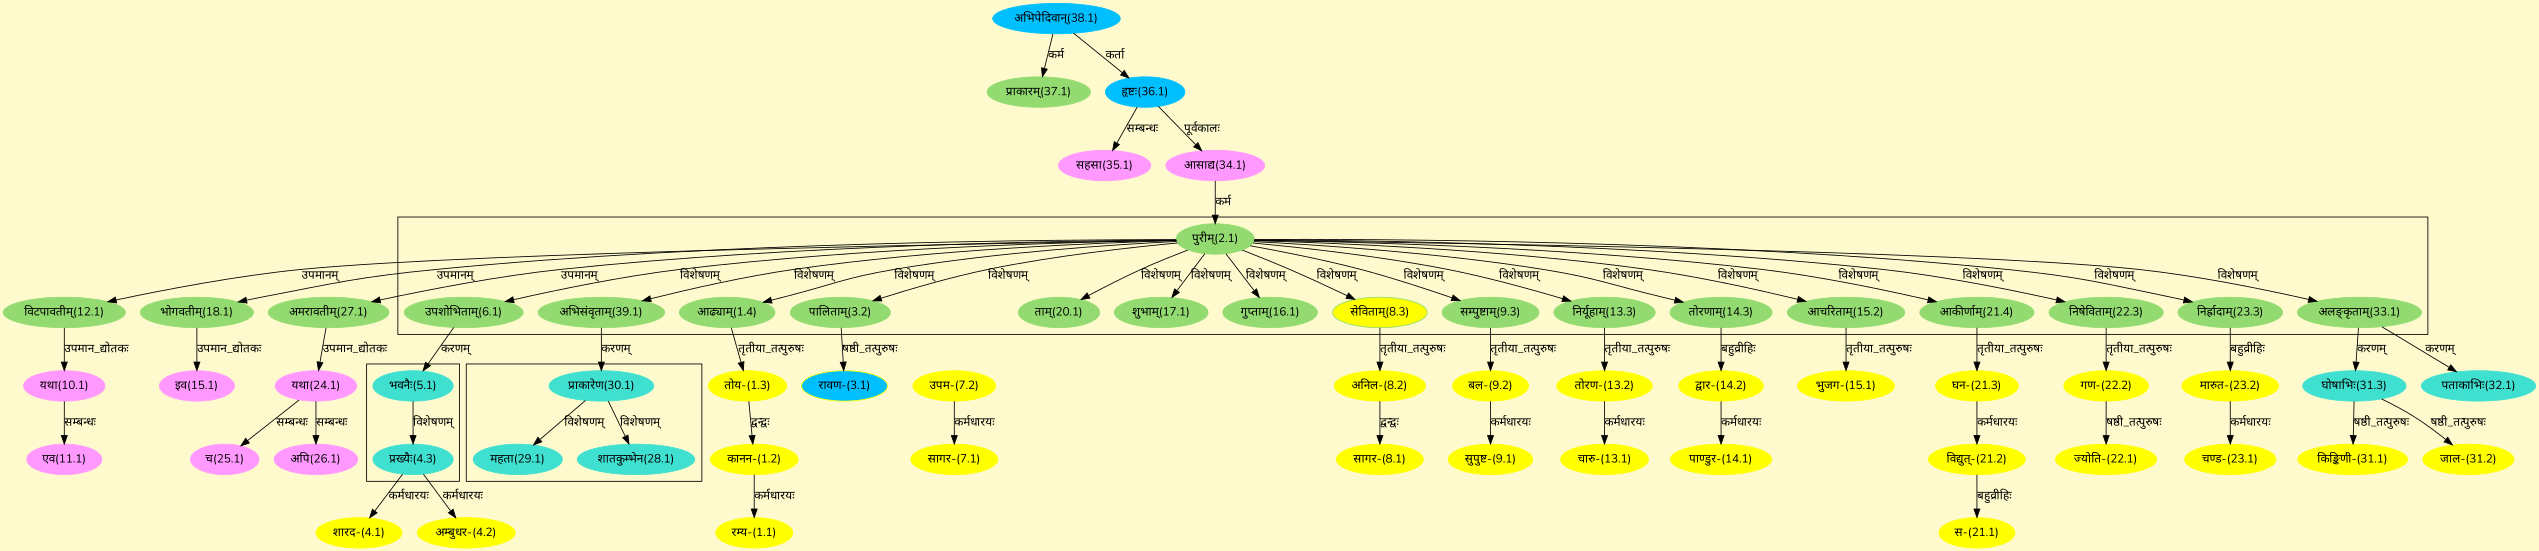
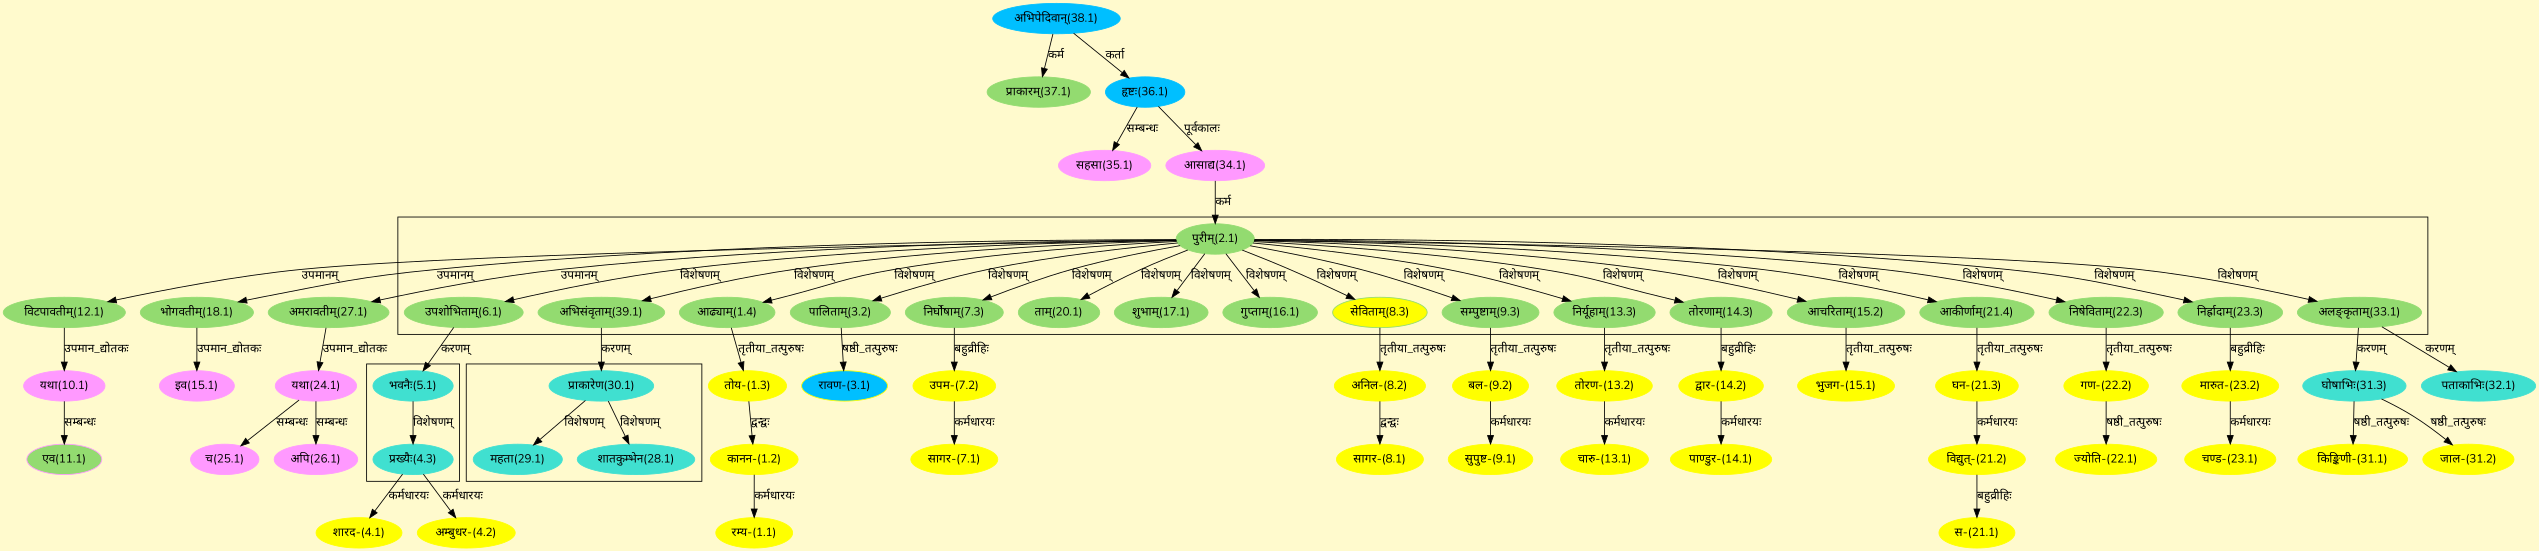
none -> (954, 312)
(64, 459) -> (64, 459)
